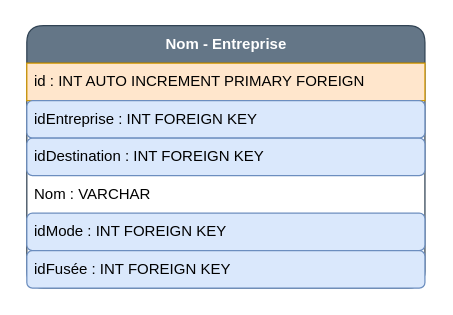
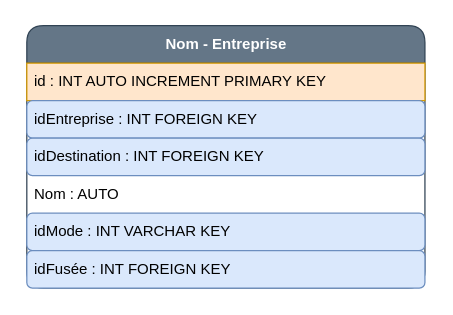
(183, 82) -> (166, 82)
(83, 194) -> (71, 194)
(123, 232) -> (123, 232)
